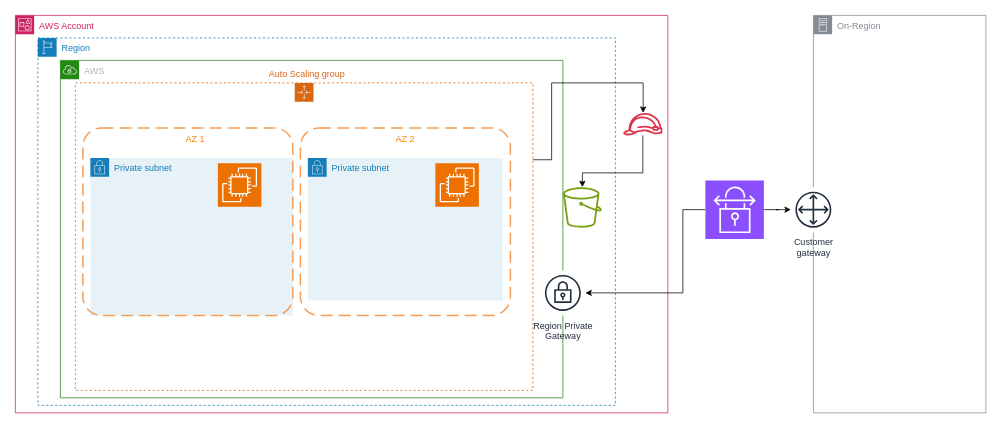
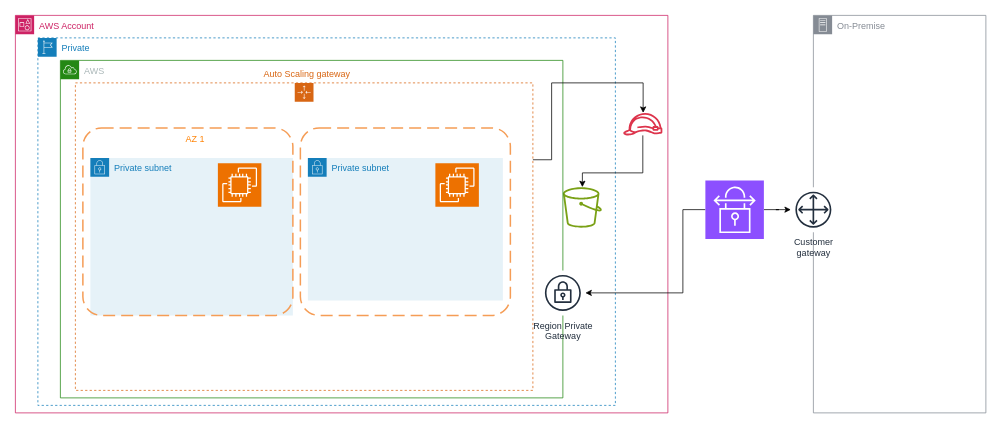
(859, 26) -> (861, 26)
(76, 49) -> (78, 49)
(307, 75) -> (307, 75)
(405, 139) -> none
